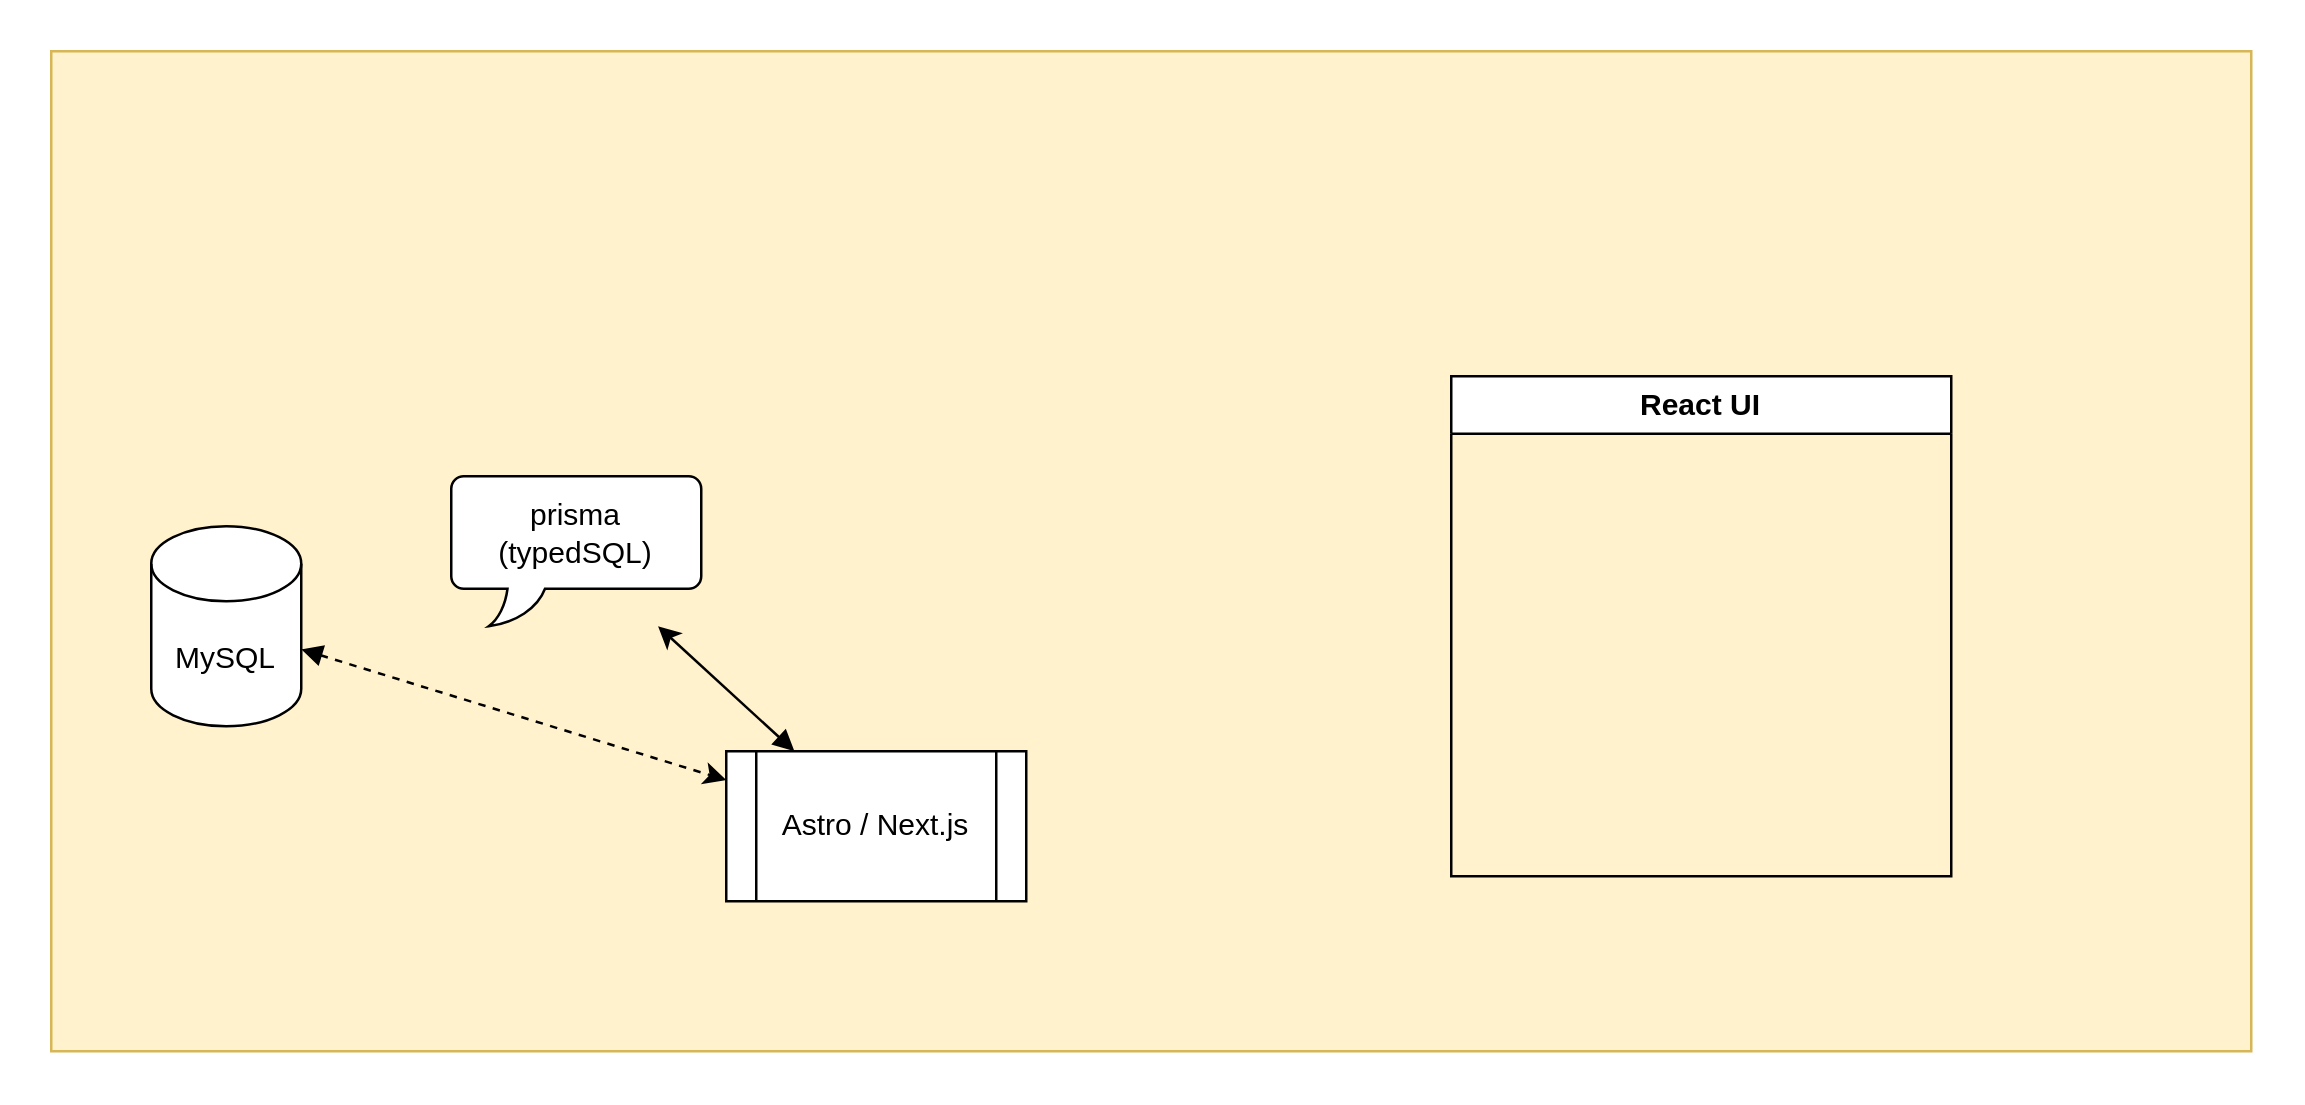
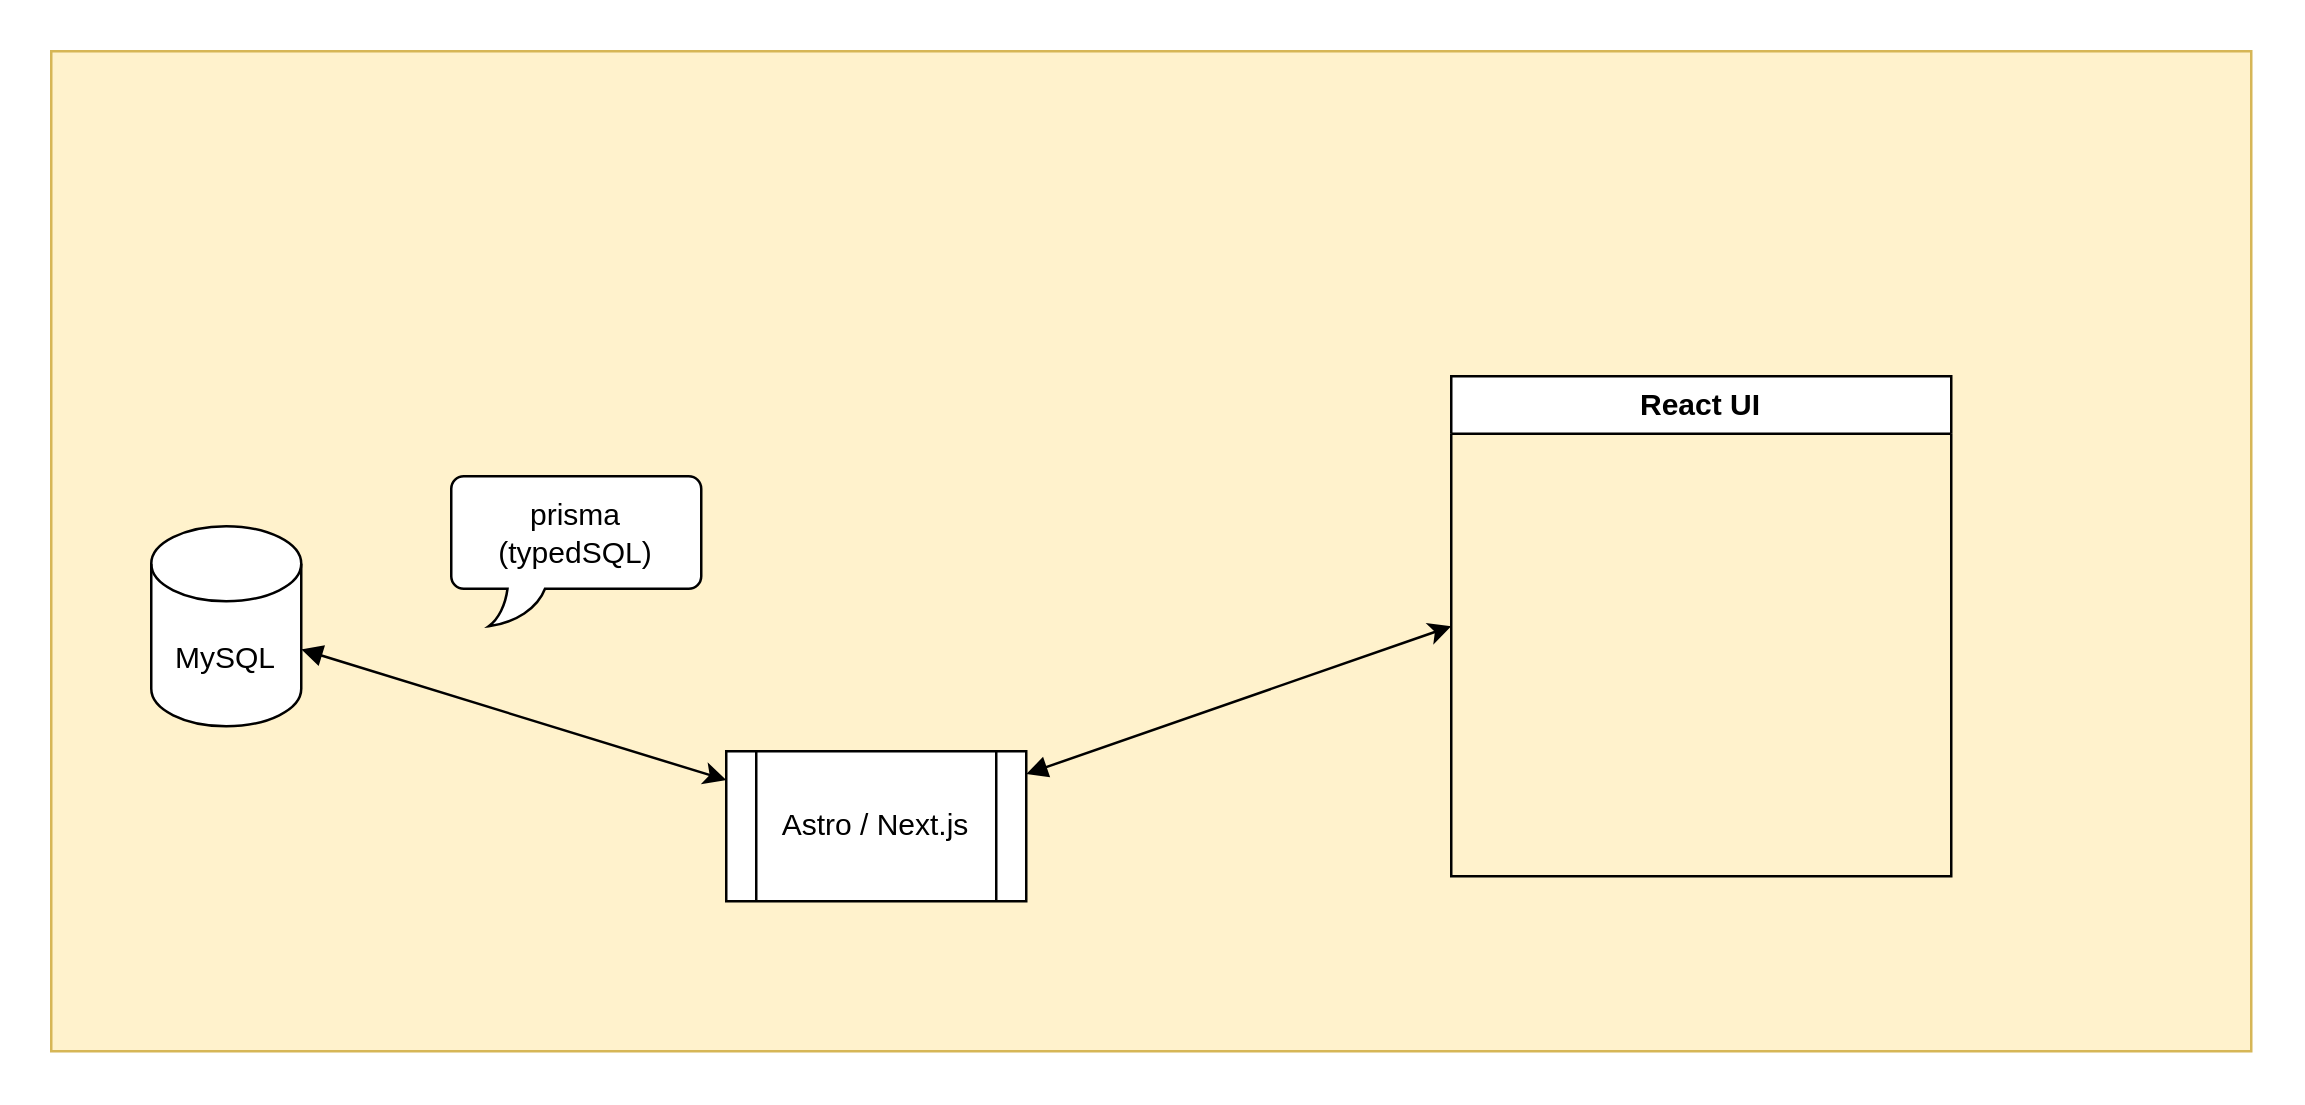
(725, 687) -> (1240, 700)
(518, 716) -> (518, 716)
